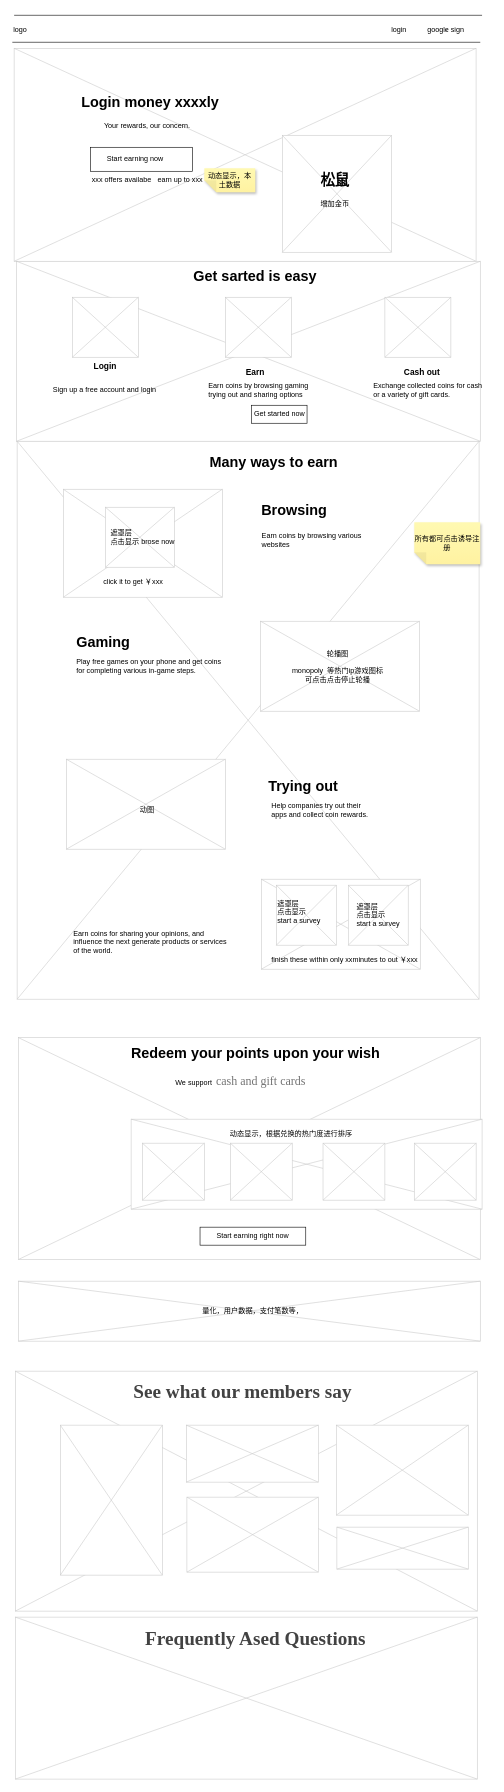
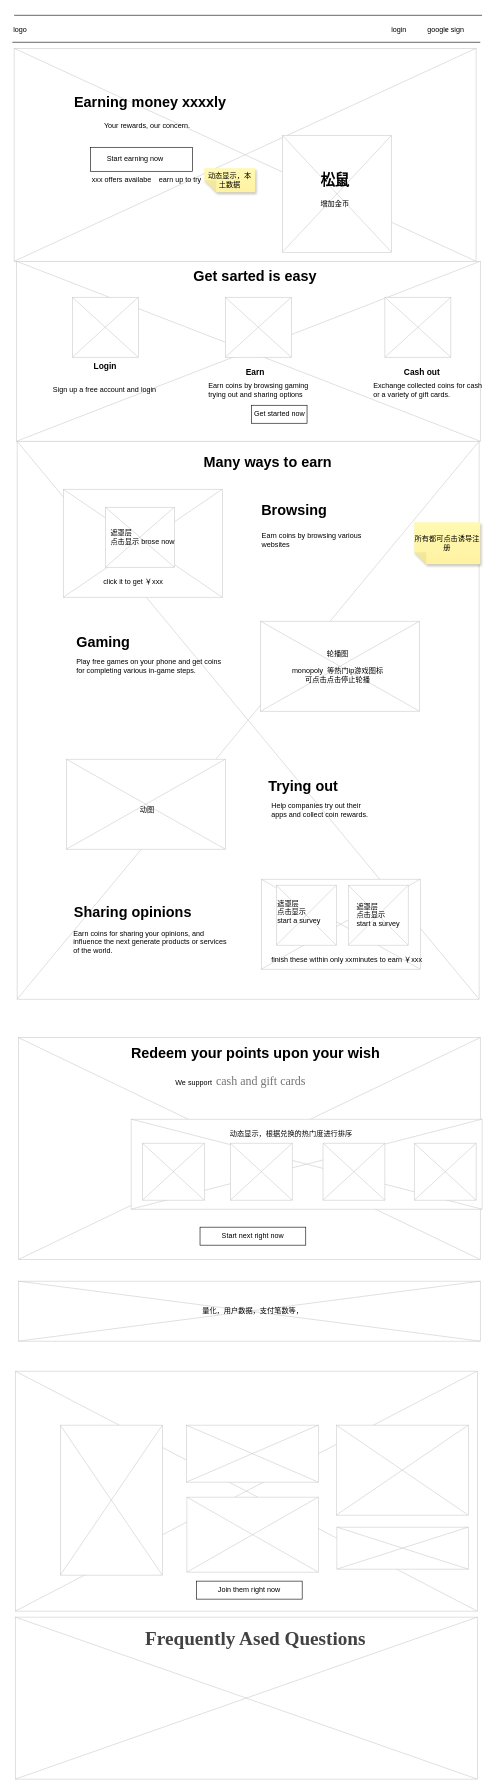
(150, 102) -> (150, 102)
(180, 180) -> (180, 180)
(274, 462) -> (268, 462)
none -> (133, 912)
(352, 960) -> (352, 960)
(253, 1236) -> (253, 1236)
(240, 1397) -> none
none -> (249, 1590)
